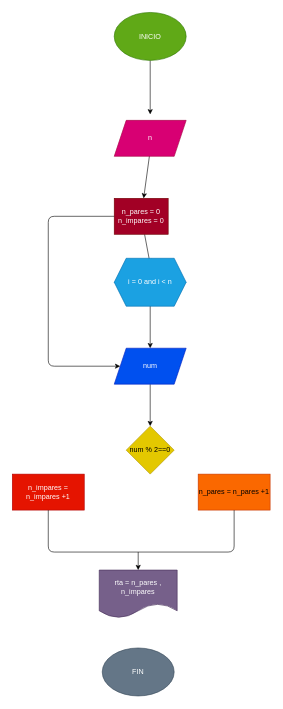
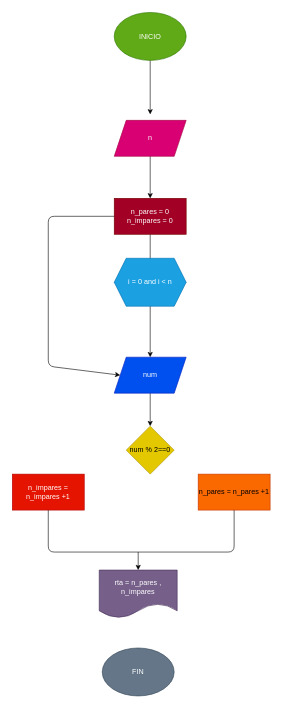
(141, 216) -> (150, 216)
(150, 366) -> (150, 375)
